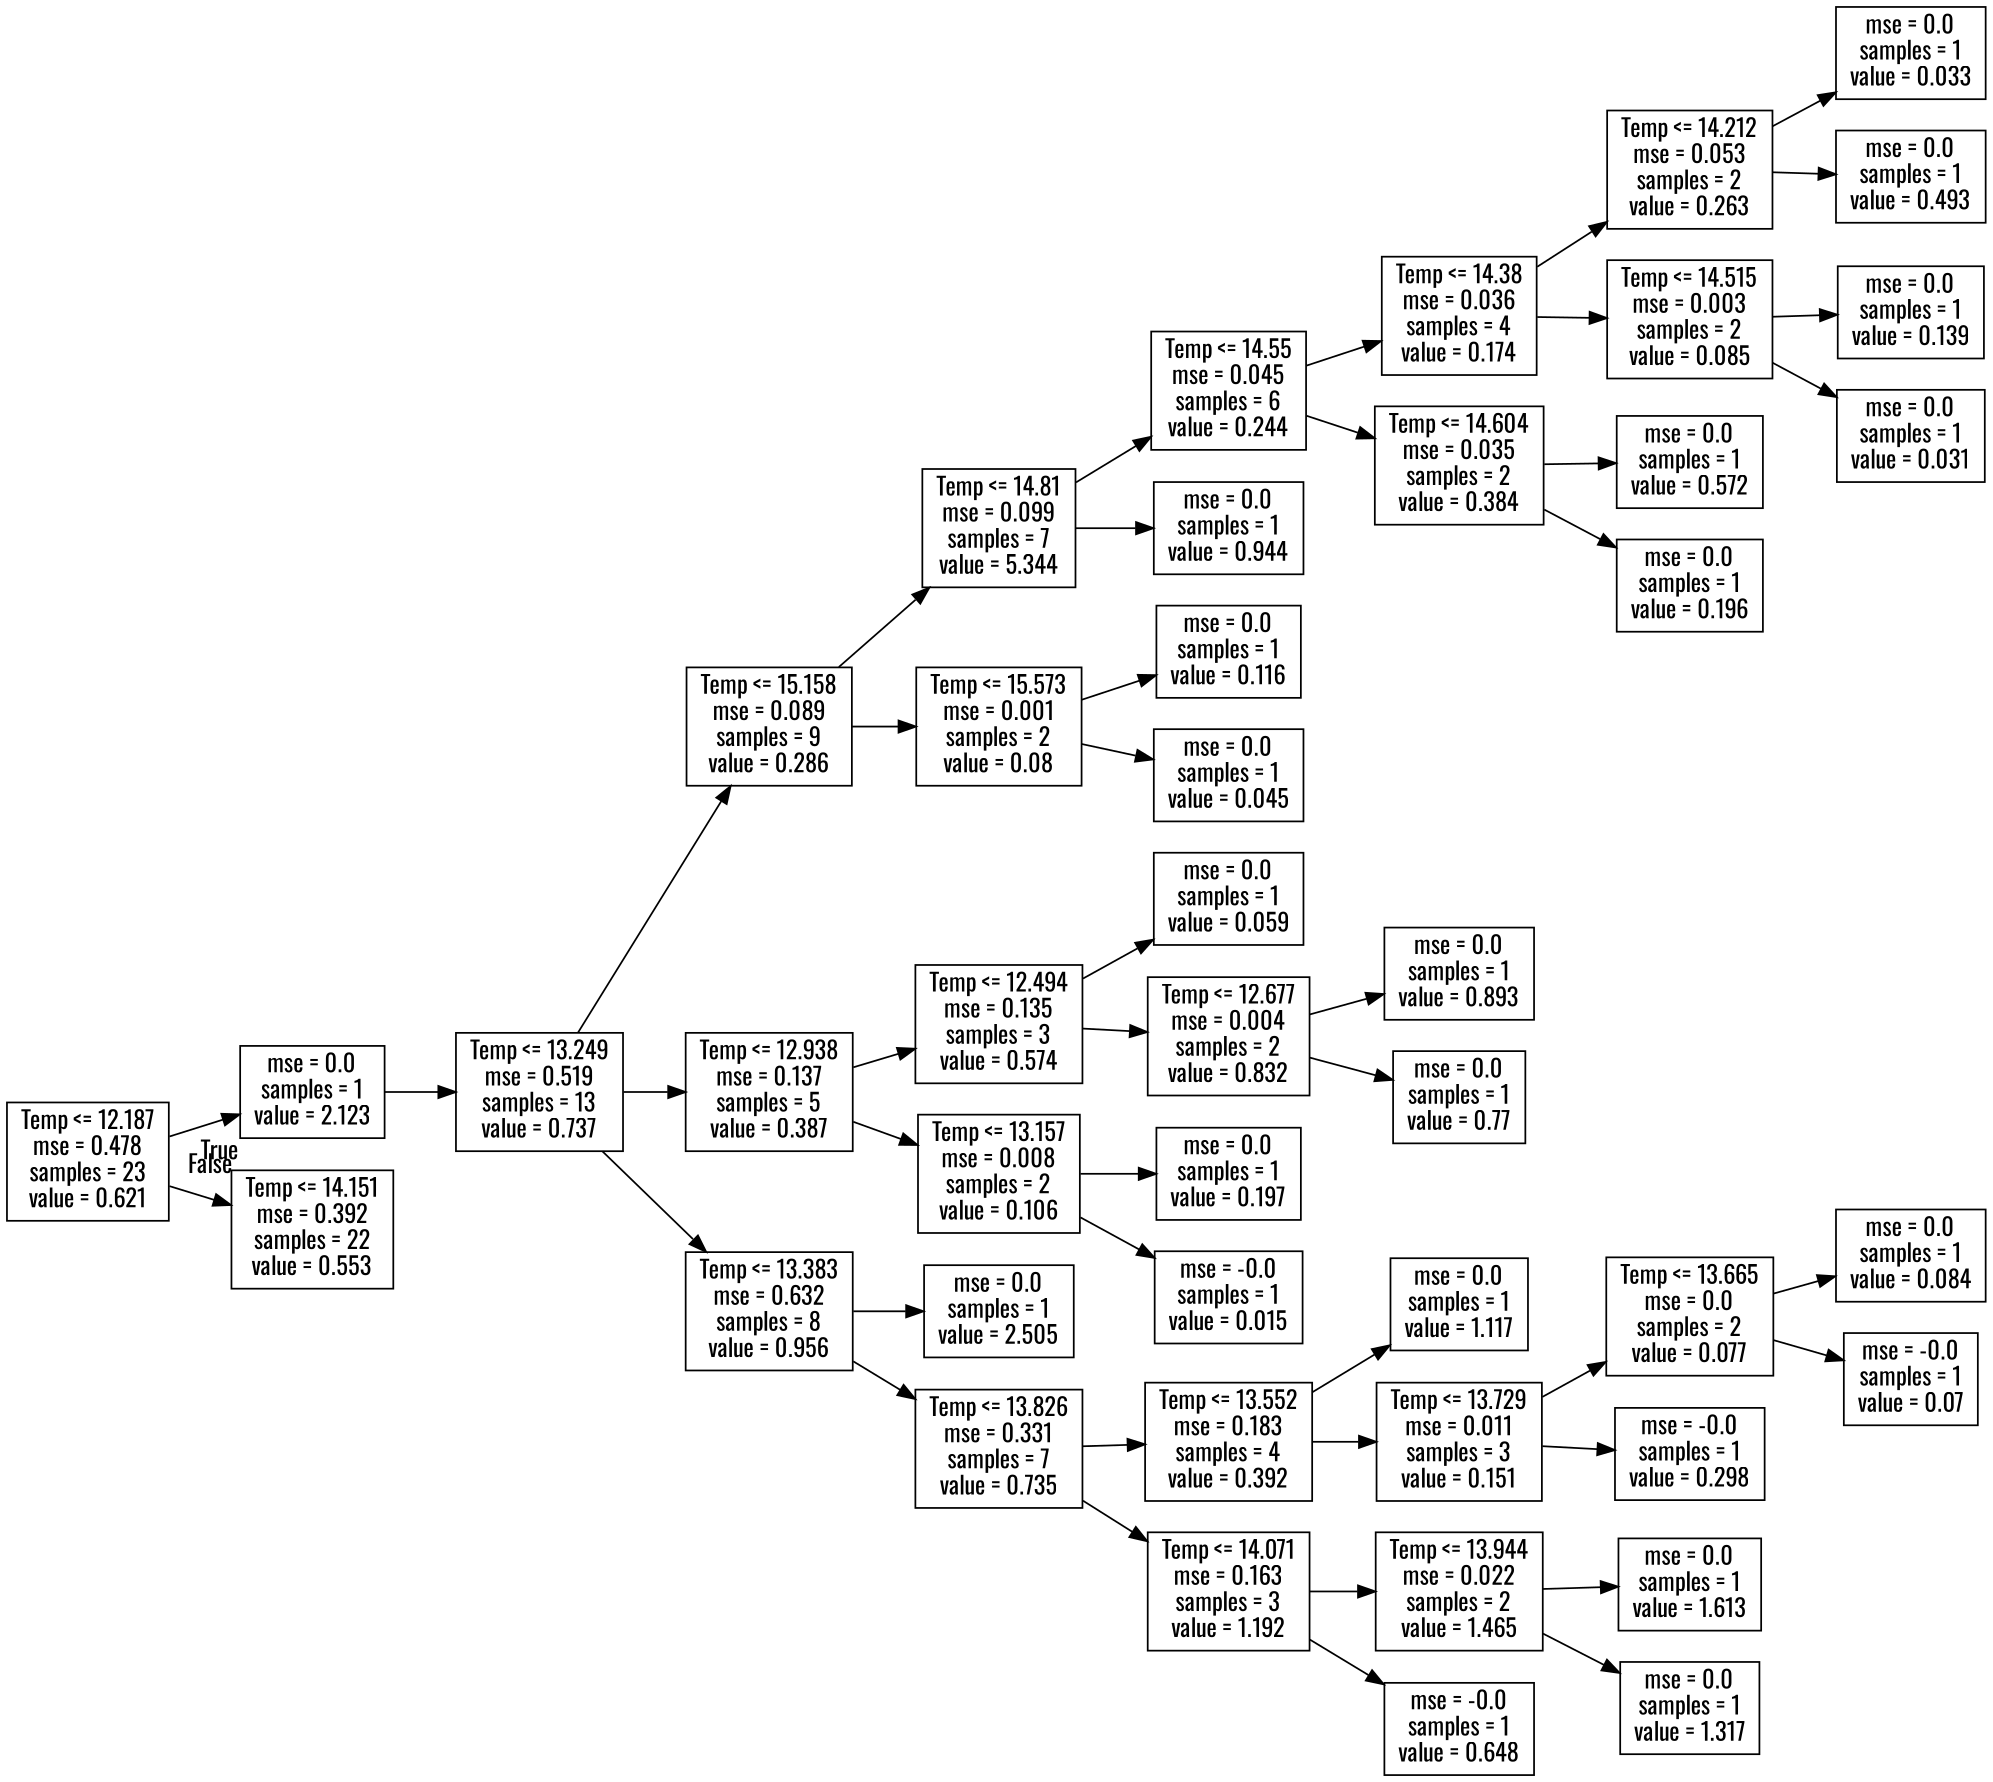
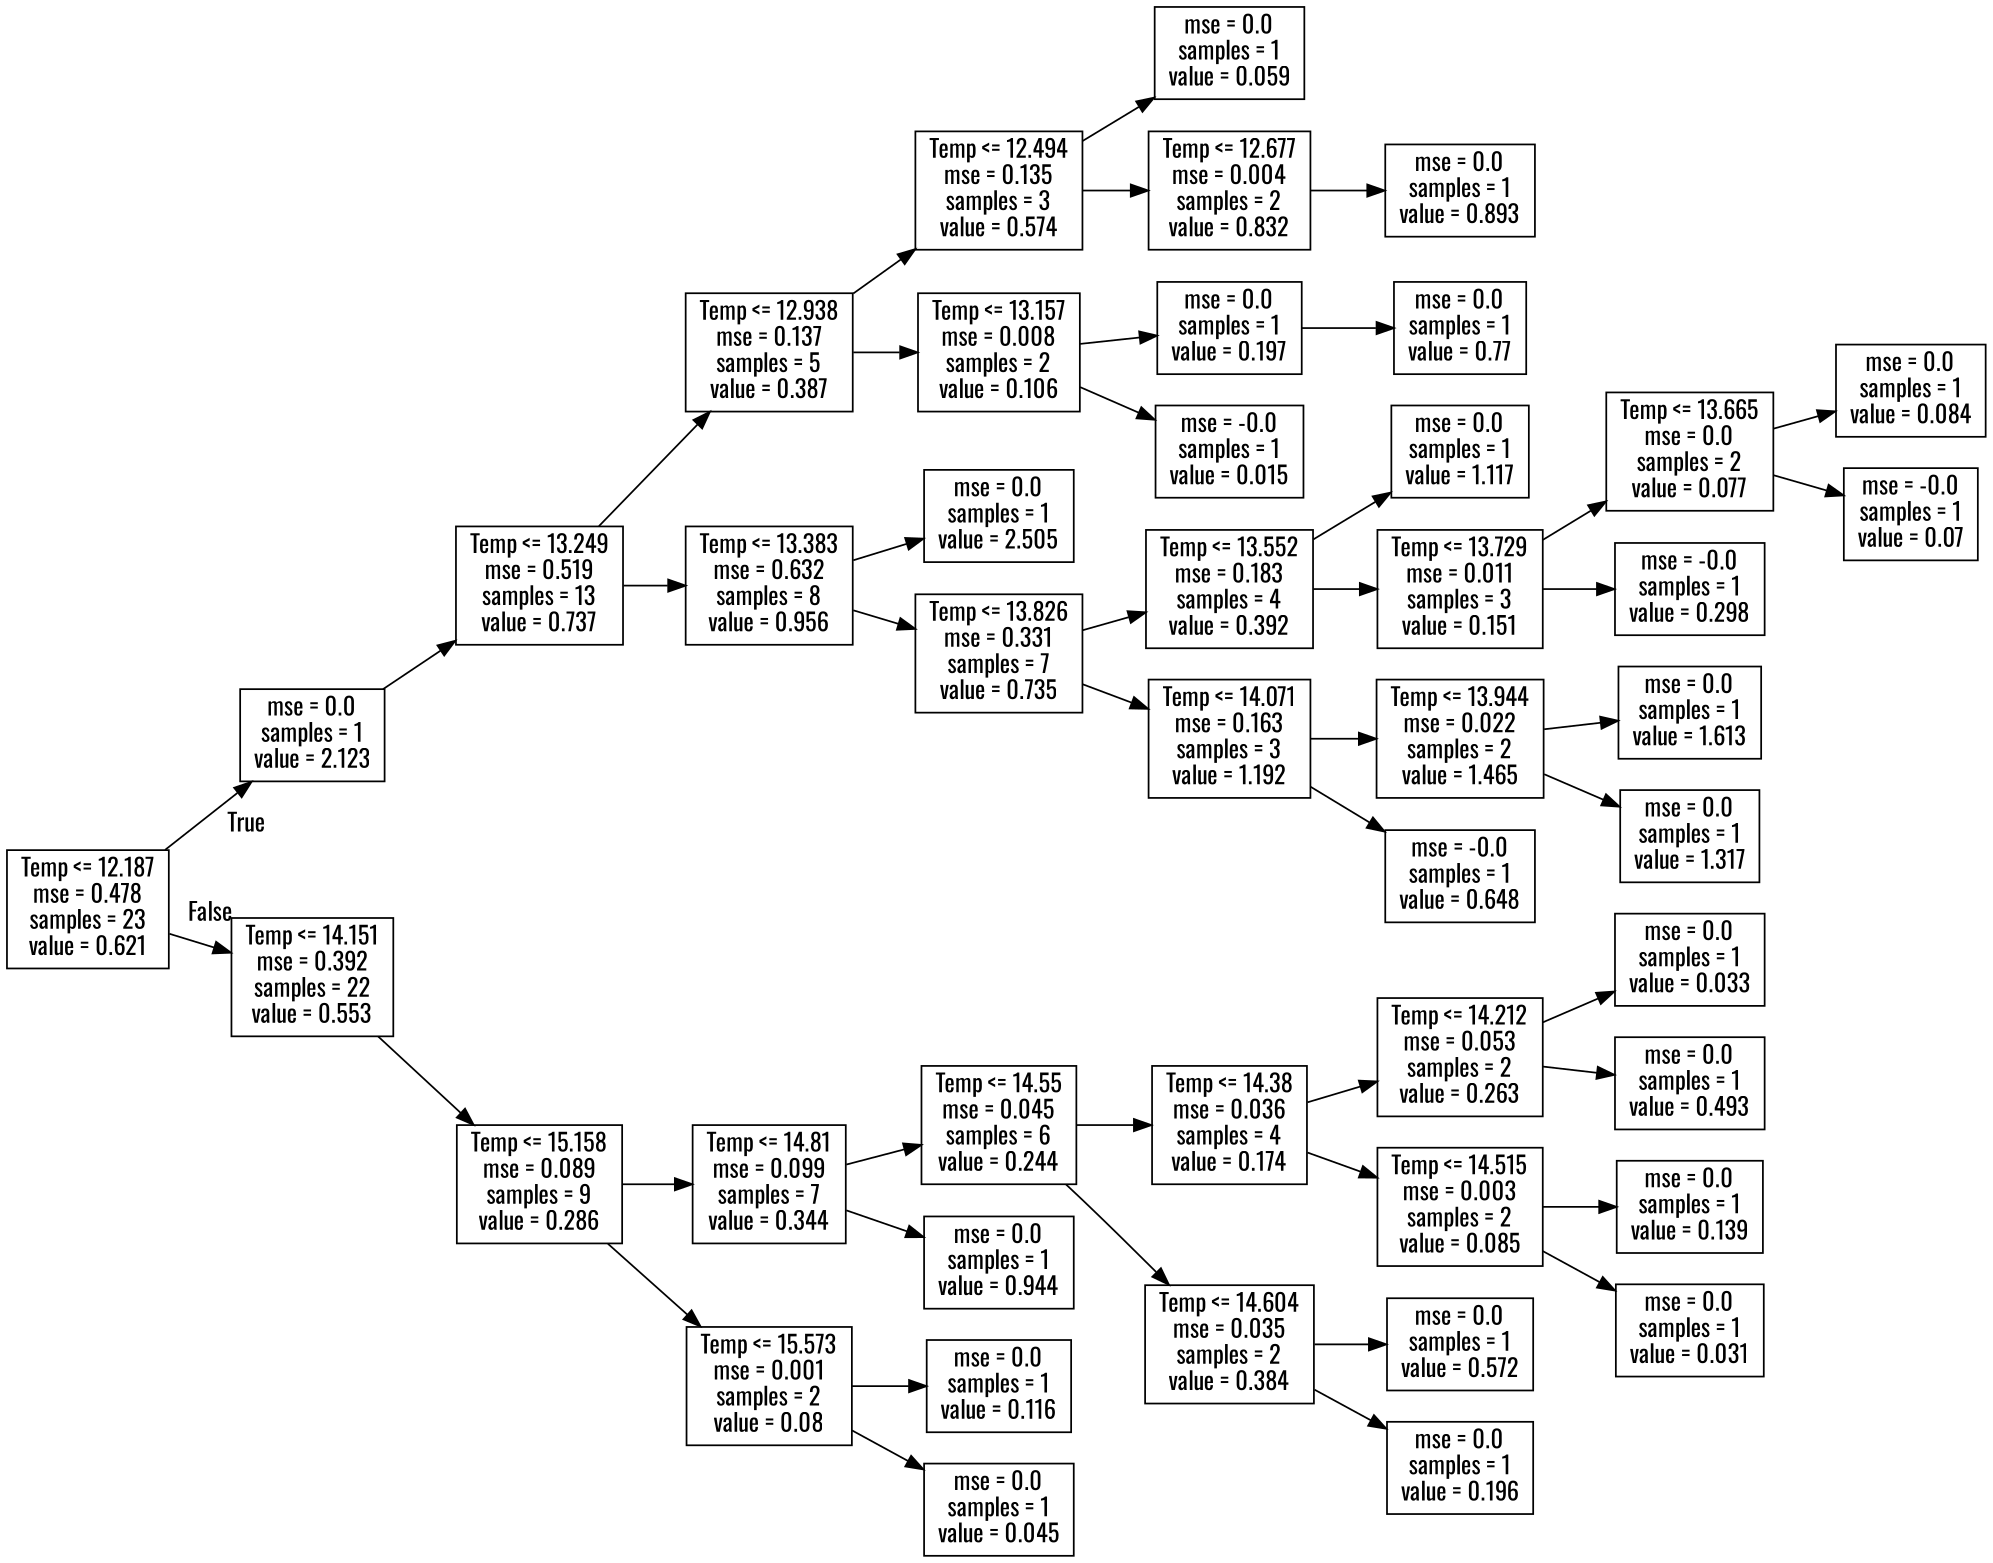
(999, 528) -> (769, 1184)
(650, 917) -> (419, 1075)
(1343, 1067) -> (1339, 328)
